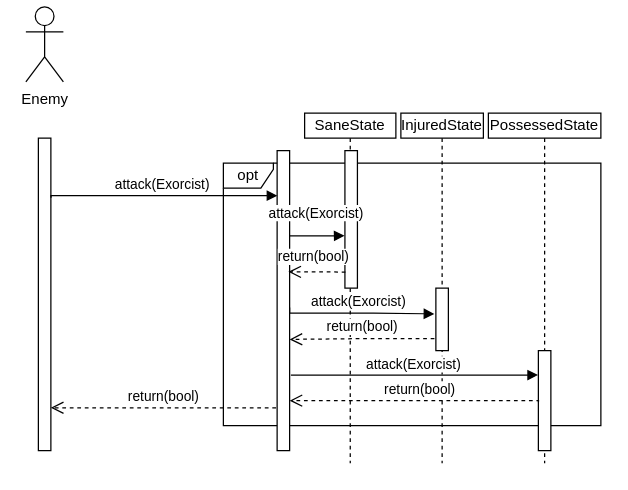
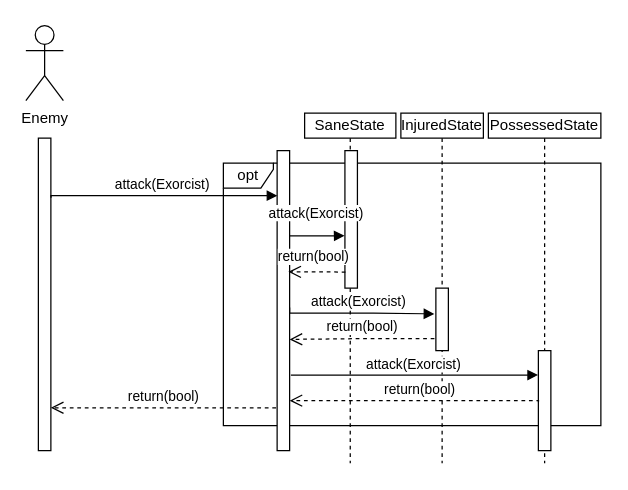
(44, 44) -> (44, 63)
